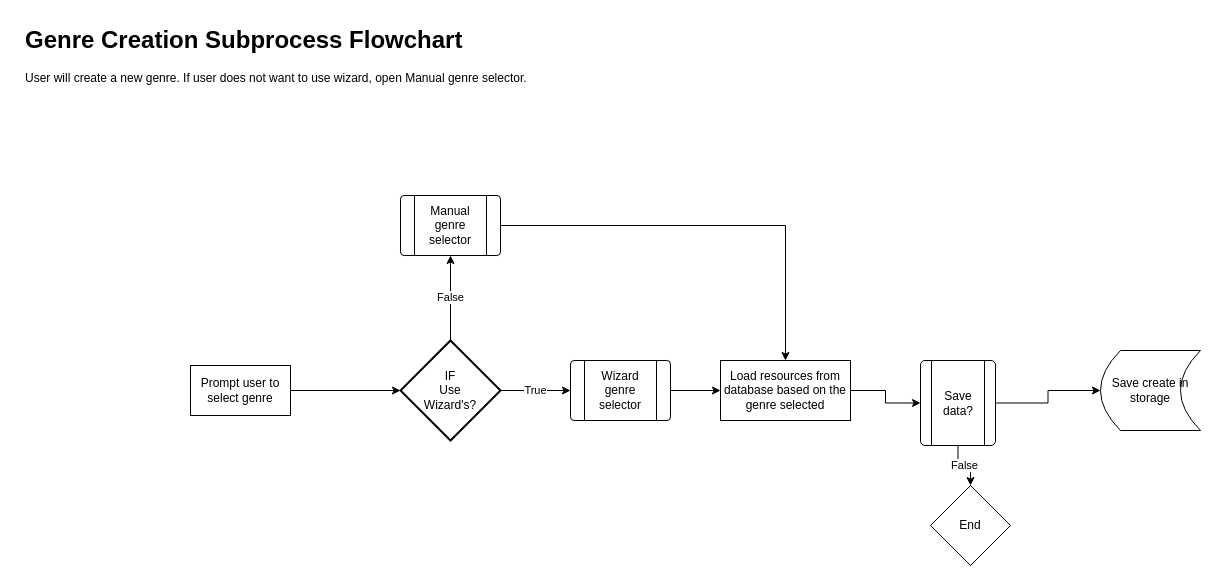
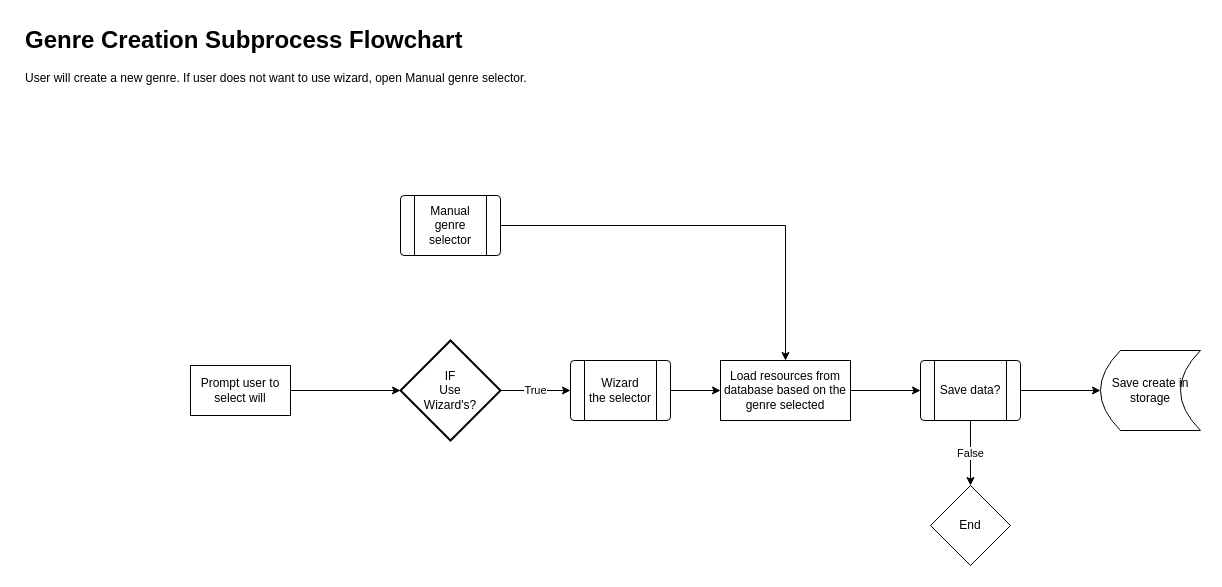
(451, 301) -> none
(241, 391) -> (241, 391)
(621, 391) -> (621, 391)
(958, 403) -> (971, 391)
